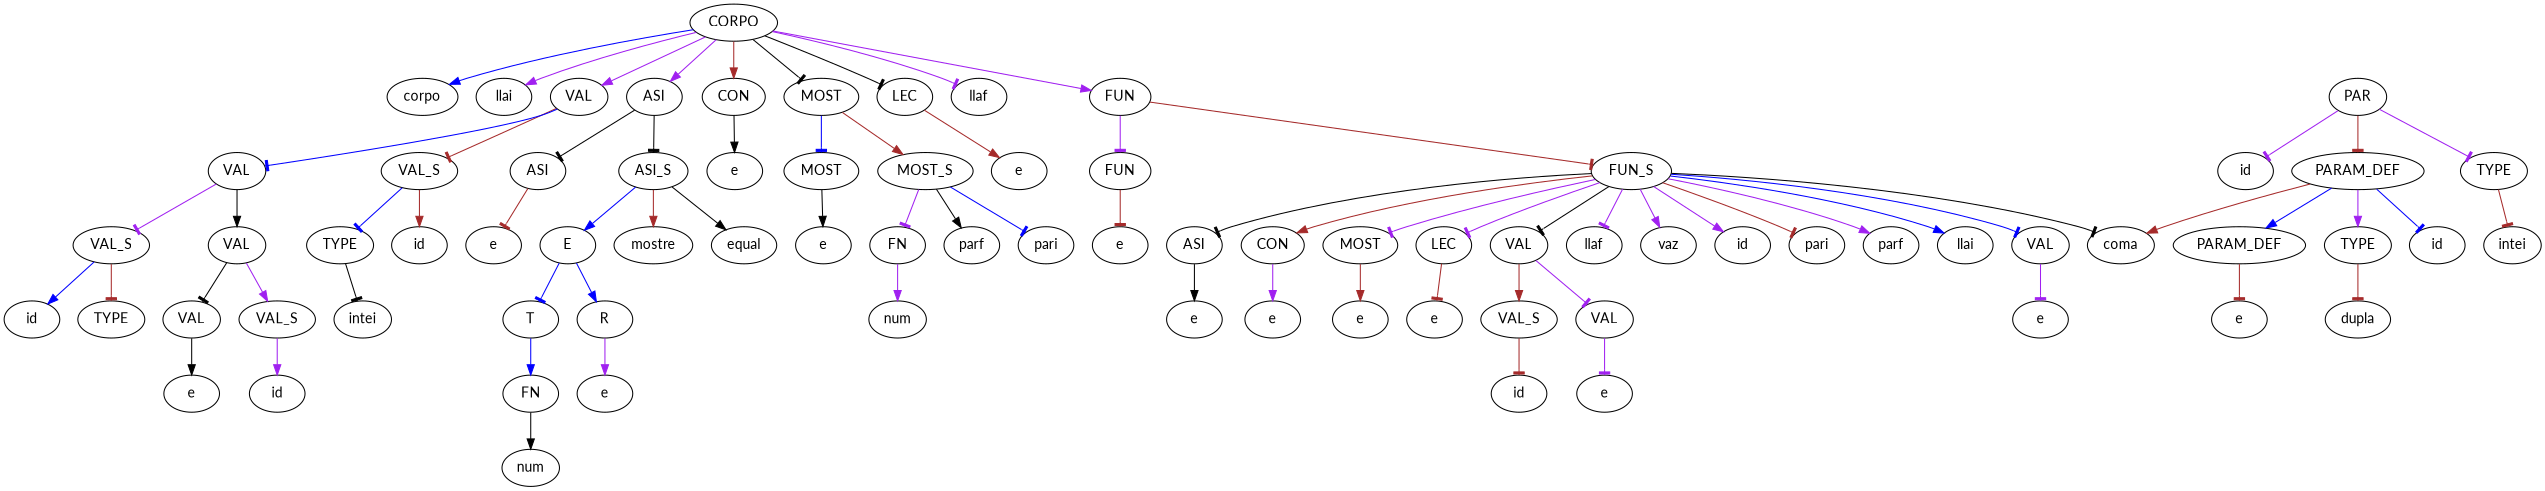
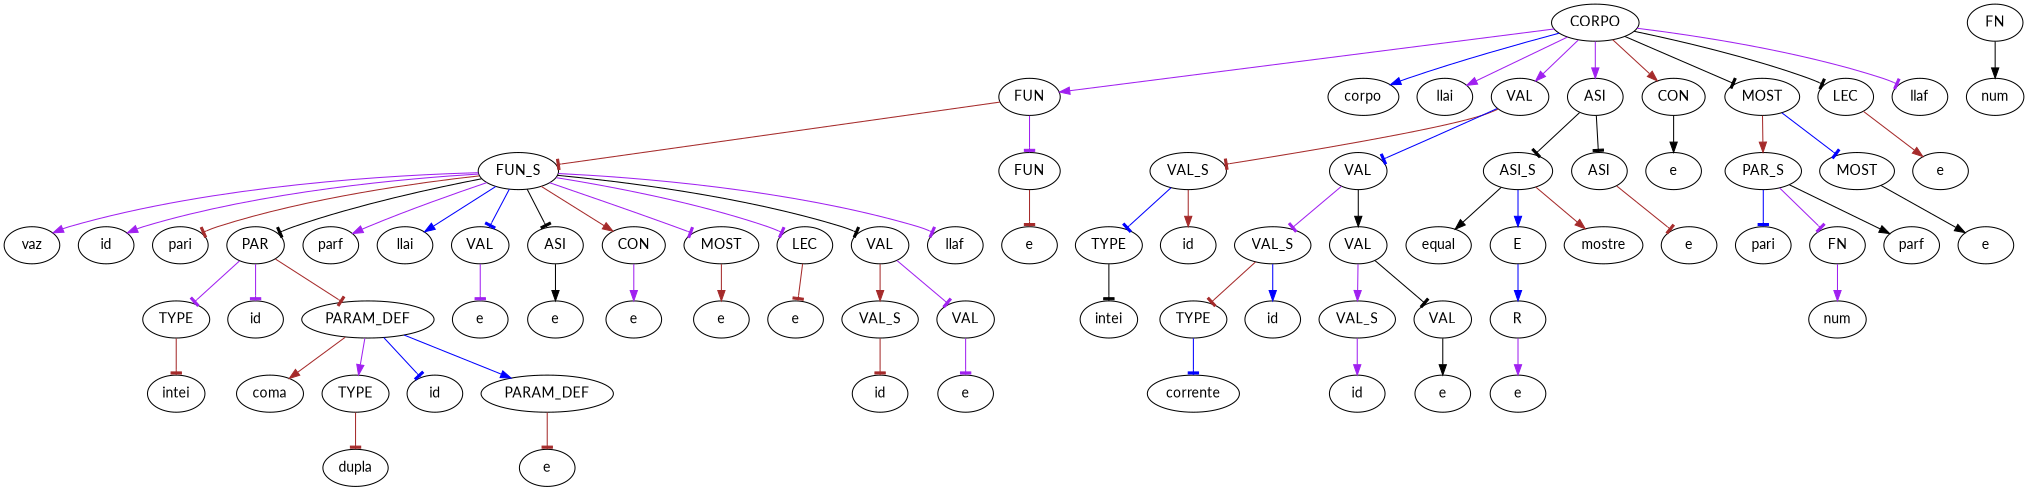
(925, 171) -> (1763, 171)
(1883, 191) -> (381, 201)
(531, 319) -> none
none -> (1193, 394)
